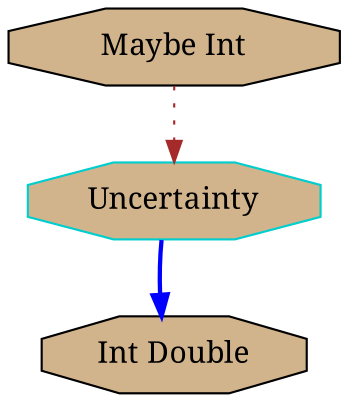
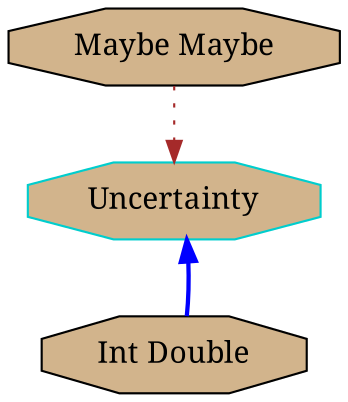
(174, 47) -> (174, 47)
(160, 267) -> (188, 289)
